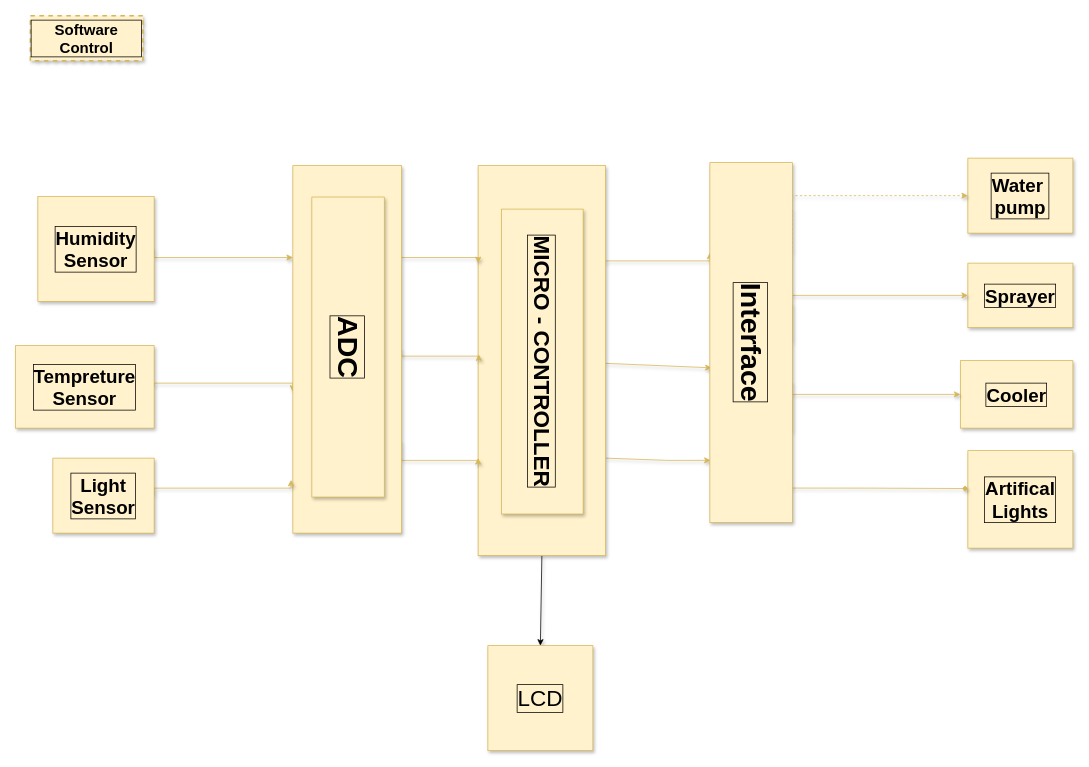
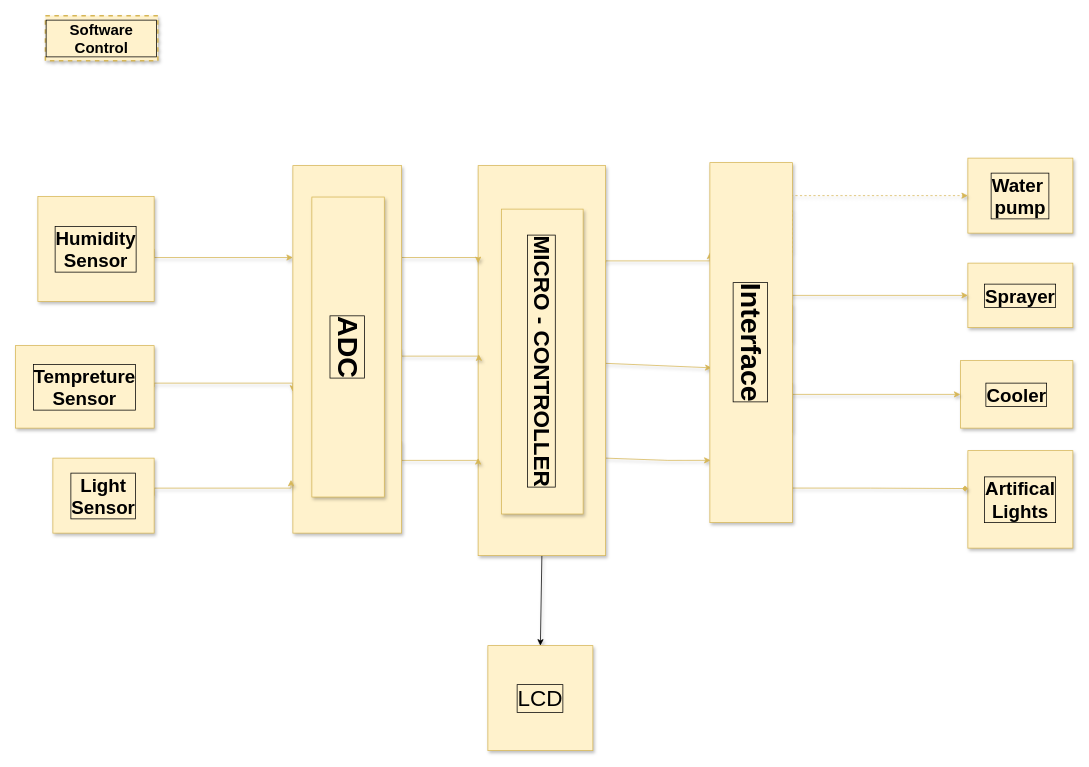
(87, 38) -> (102, 38)
